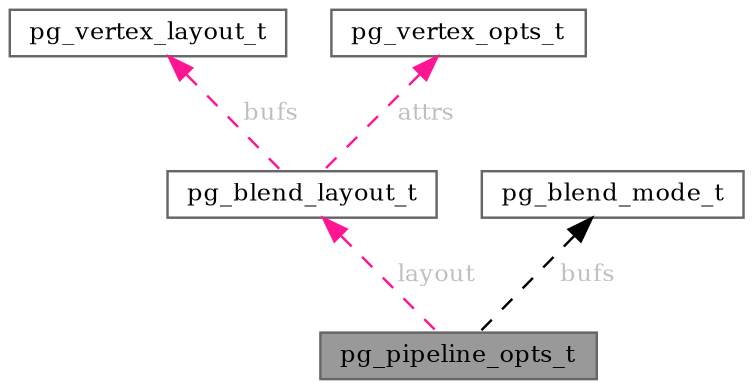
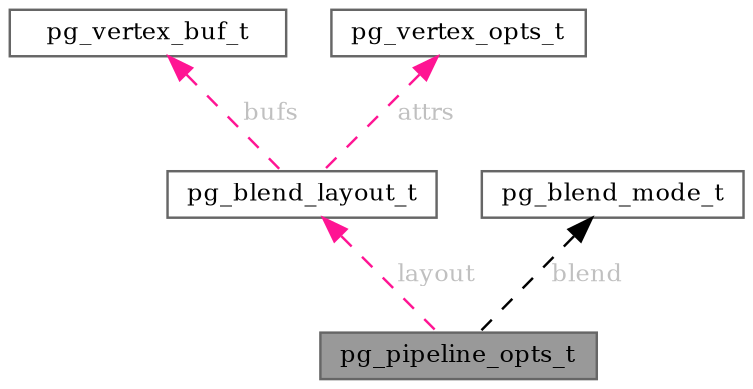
(148, 33) -> (148, 33)
(585, 275) -> (585, 275)
